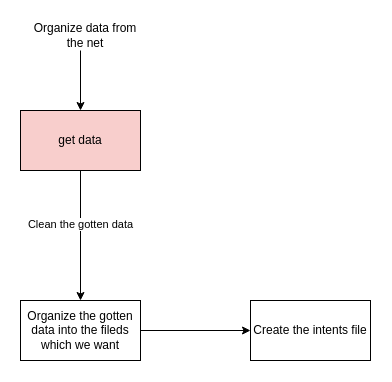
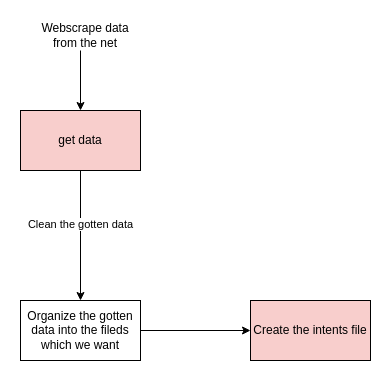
(86, 36) -> (86, 36)
(311, 331) -> (311, 331)
